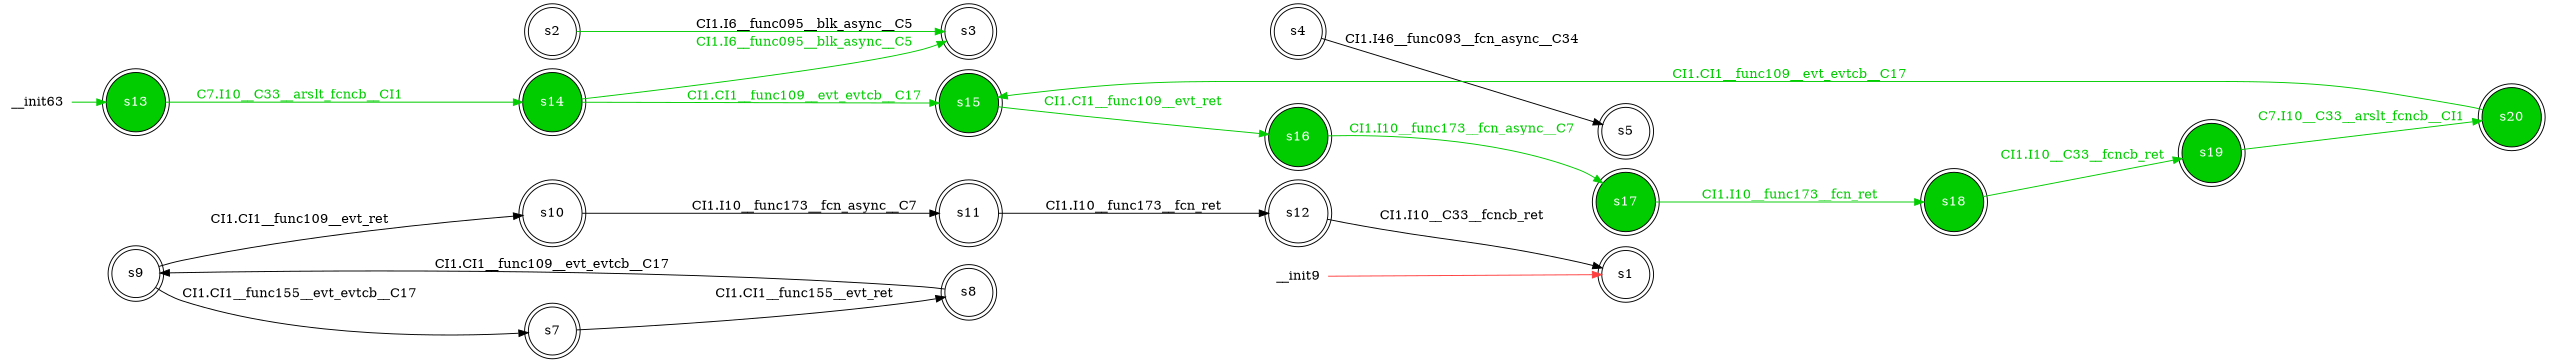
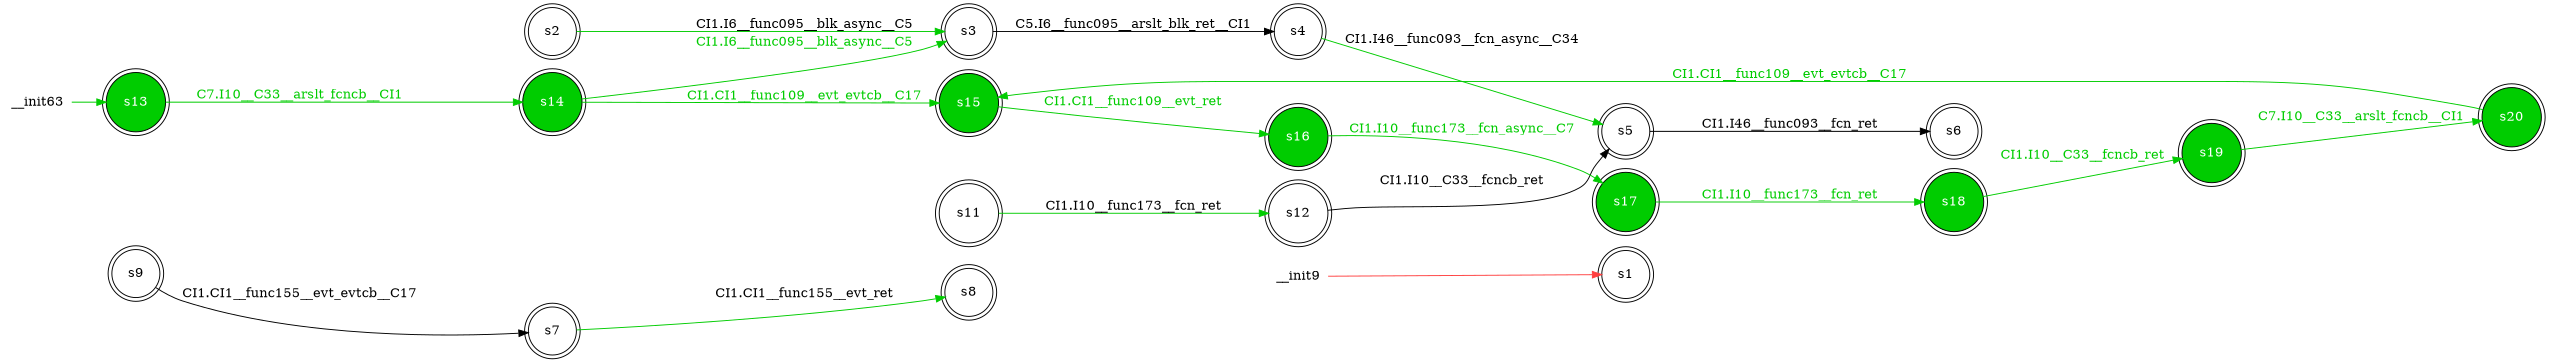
none -> (1129, 32)
(1437, 74) -> (1437, 74)
none -> (1954, 131)
(552, 213) -> none
(1129, 213) -> (1129, 213)
(1460, 241) -> (1475, 206)
(557, 272) -> none
(757, 318) -> (757, 318)
